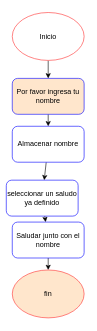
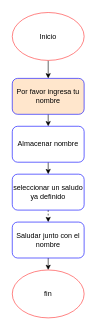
(42, 198) -> (48, 192)
(48, 294) -> (48, 294)
